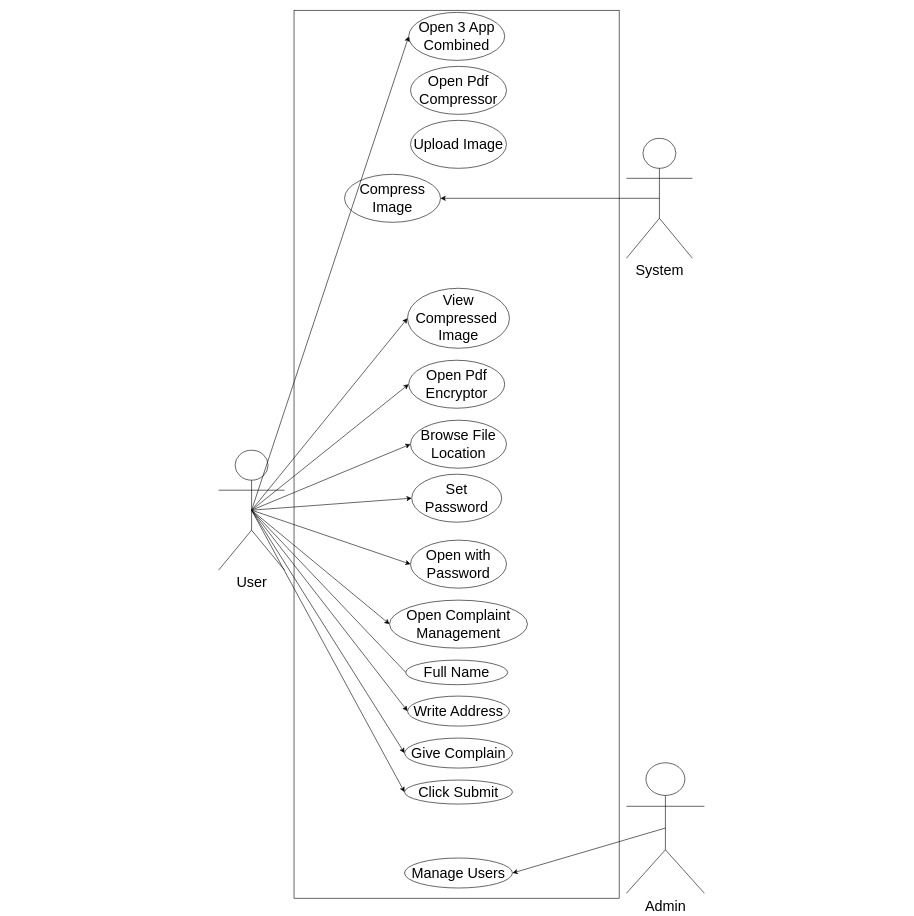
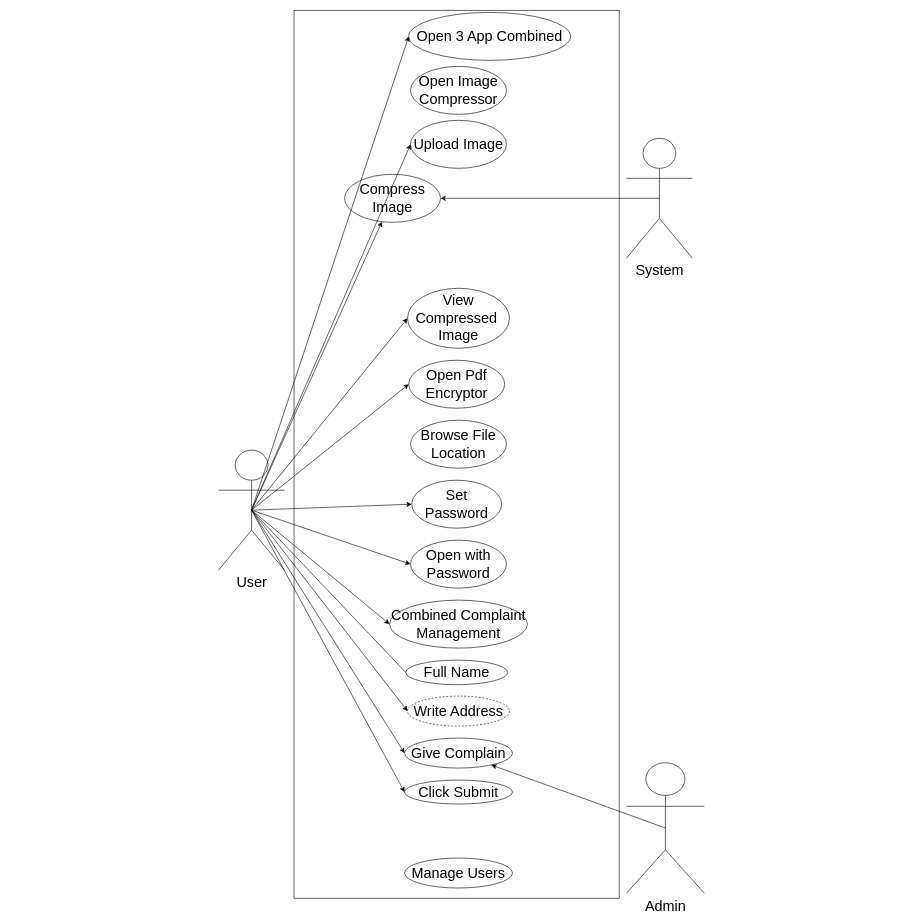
(457, 36) -> (490, 36)
(459, 90) -> (459, 90)
none -> (355, 274)
(342, 473) -> (321, 356)
(457, 498) -> (457, 504)
(459, 624) -> (459, 624)
(459, 711) -> (459, 711)
(590, 851) -> (579, 797)
